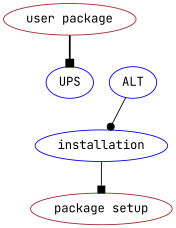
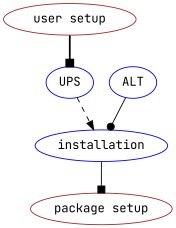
(70, 19) -> (70, 19)
none -> (83, 110)
